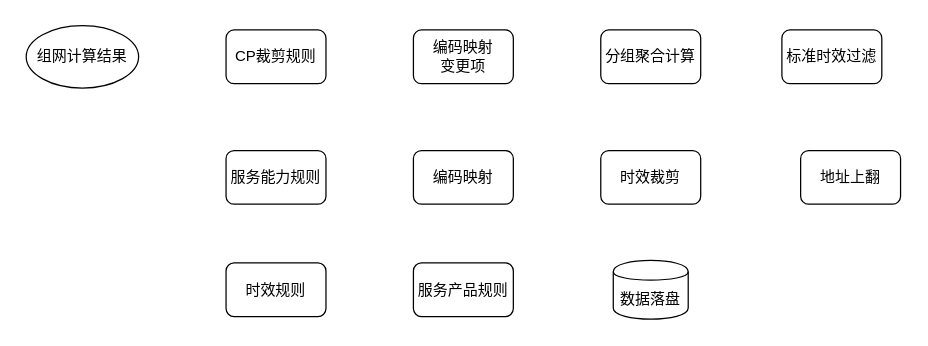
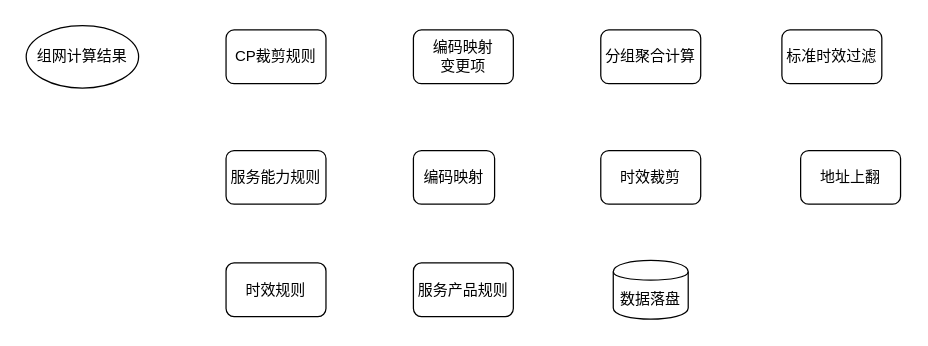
(463, 178) -> (454, 178)
